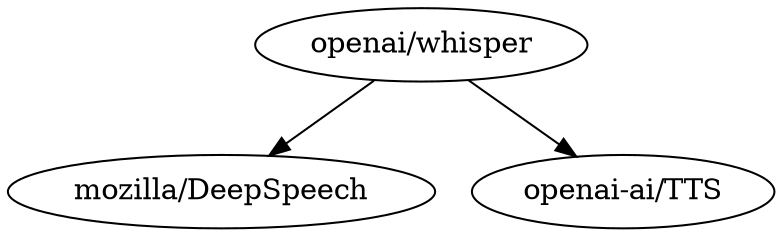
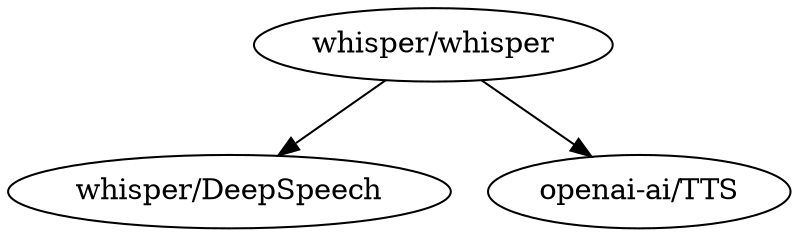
(421, 45) -> (433, 45)
(222, 192) -> (229, 192)
